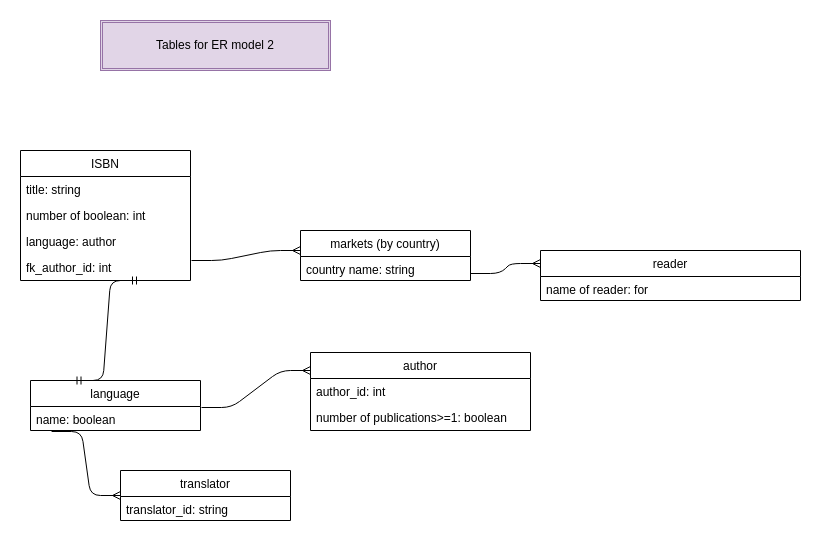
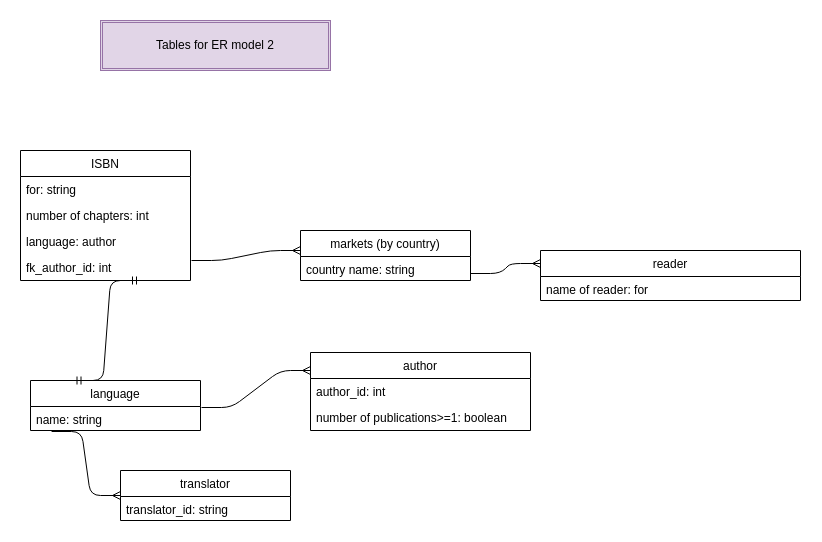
(62, 190) -> (58, 190)
(91, 216) -> (95, 216)
(75, 420) -> (72, 420)
